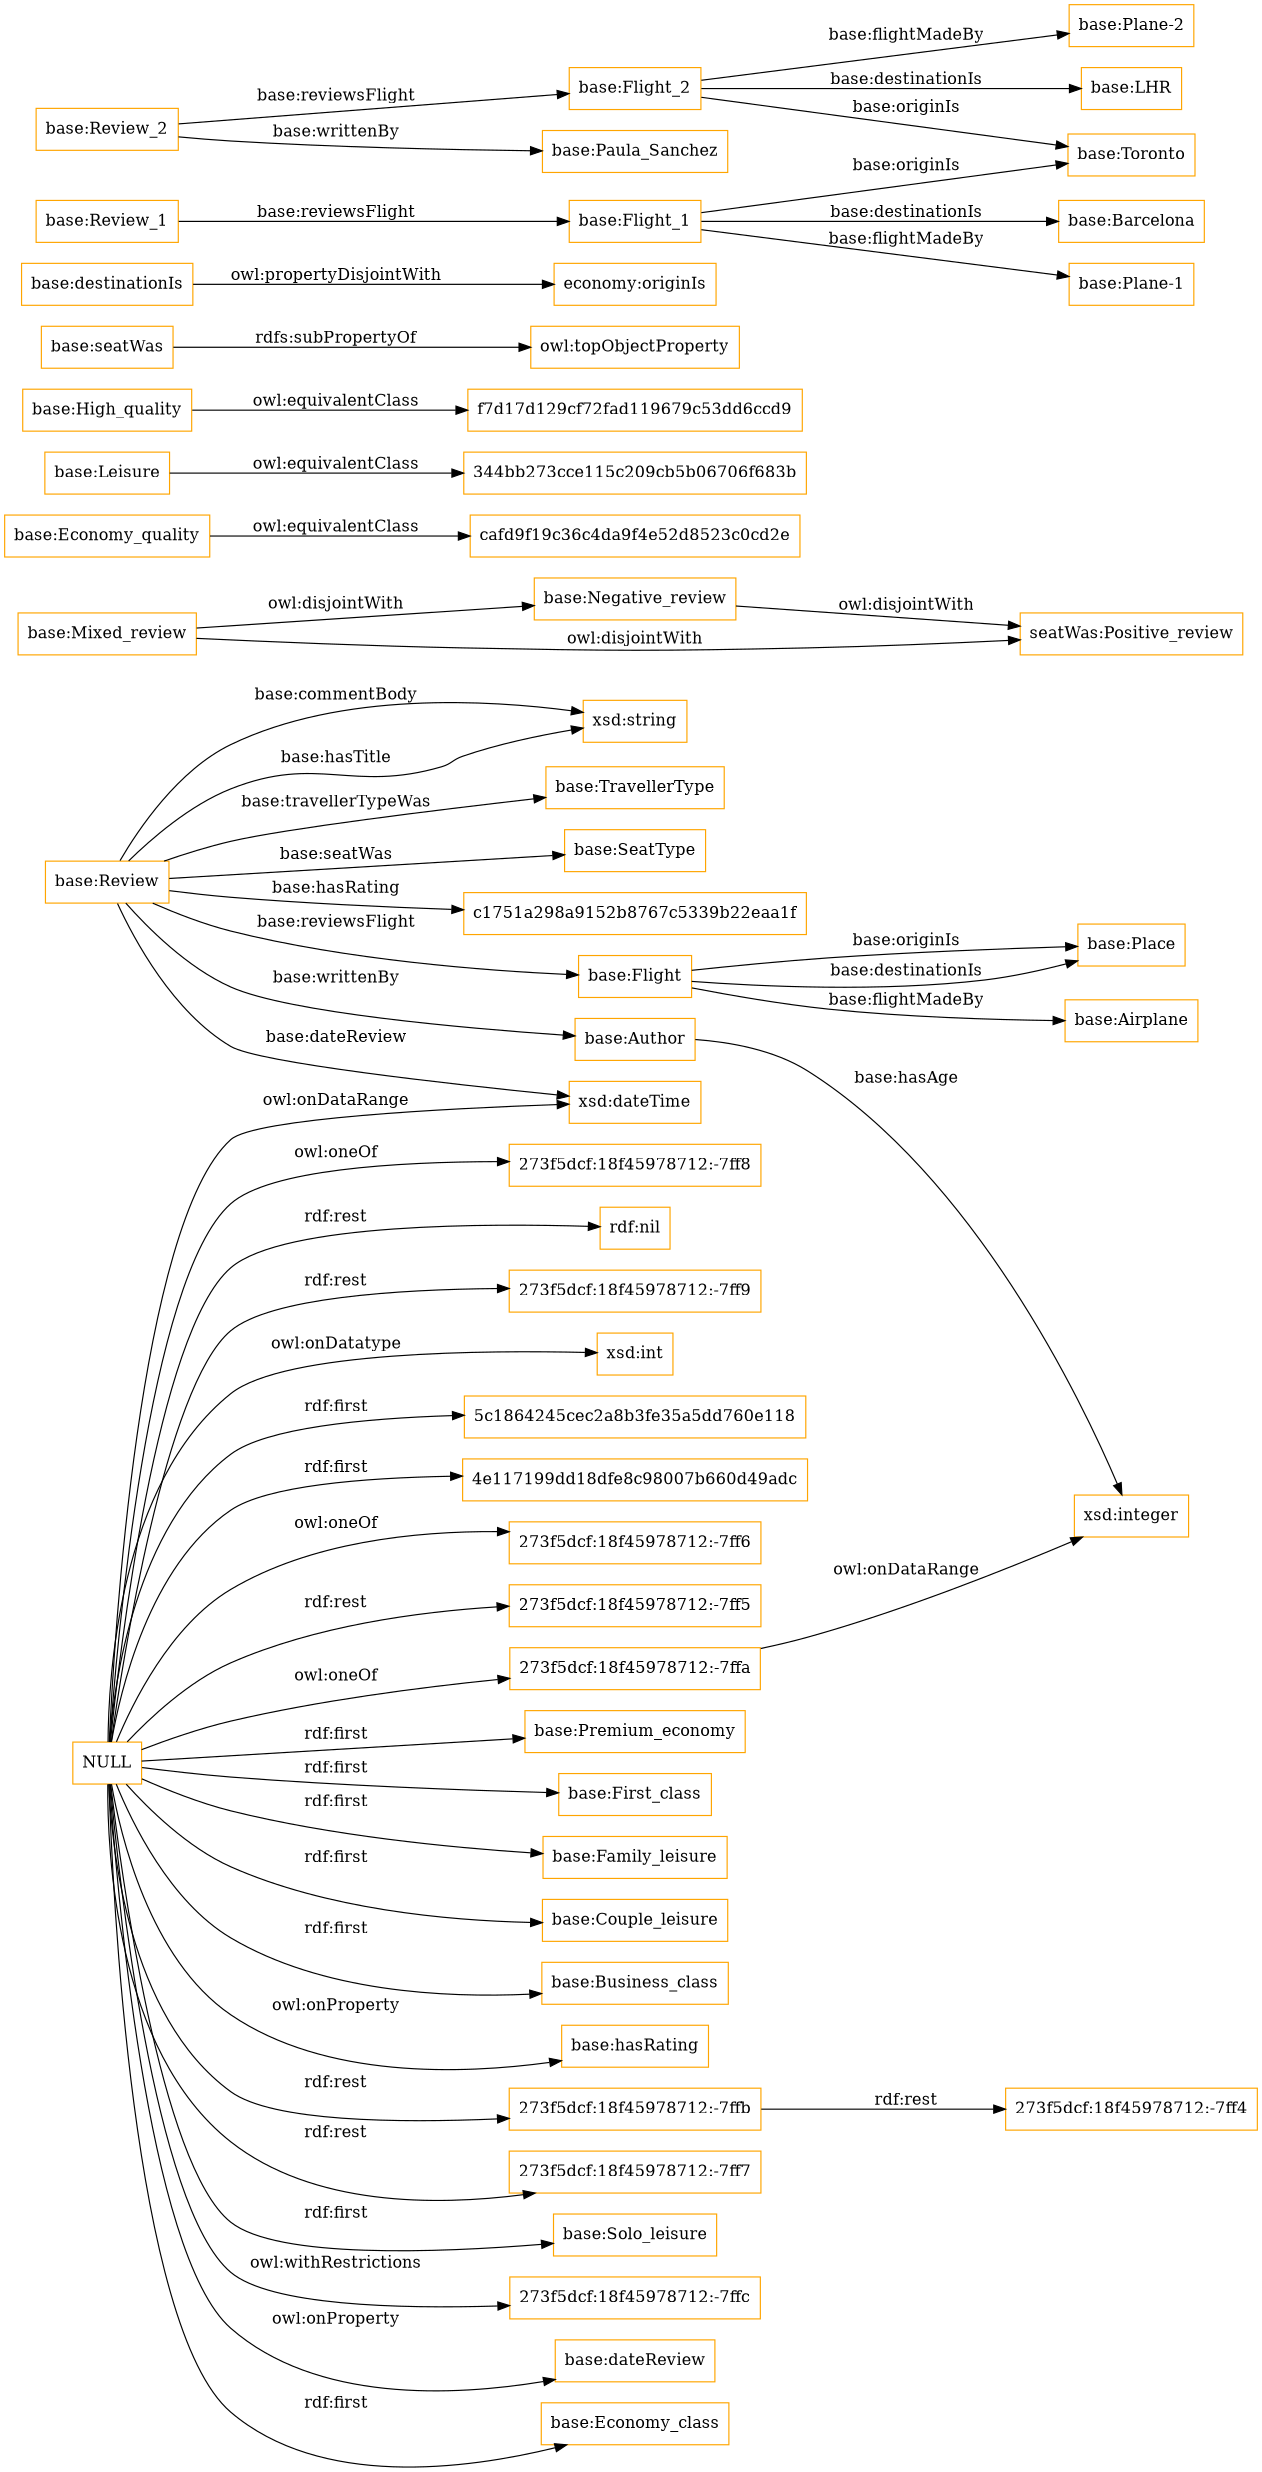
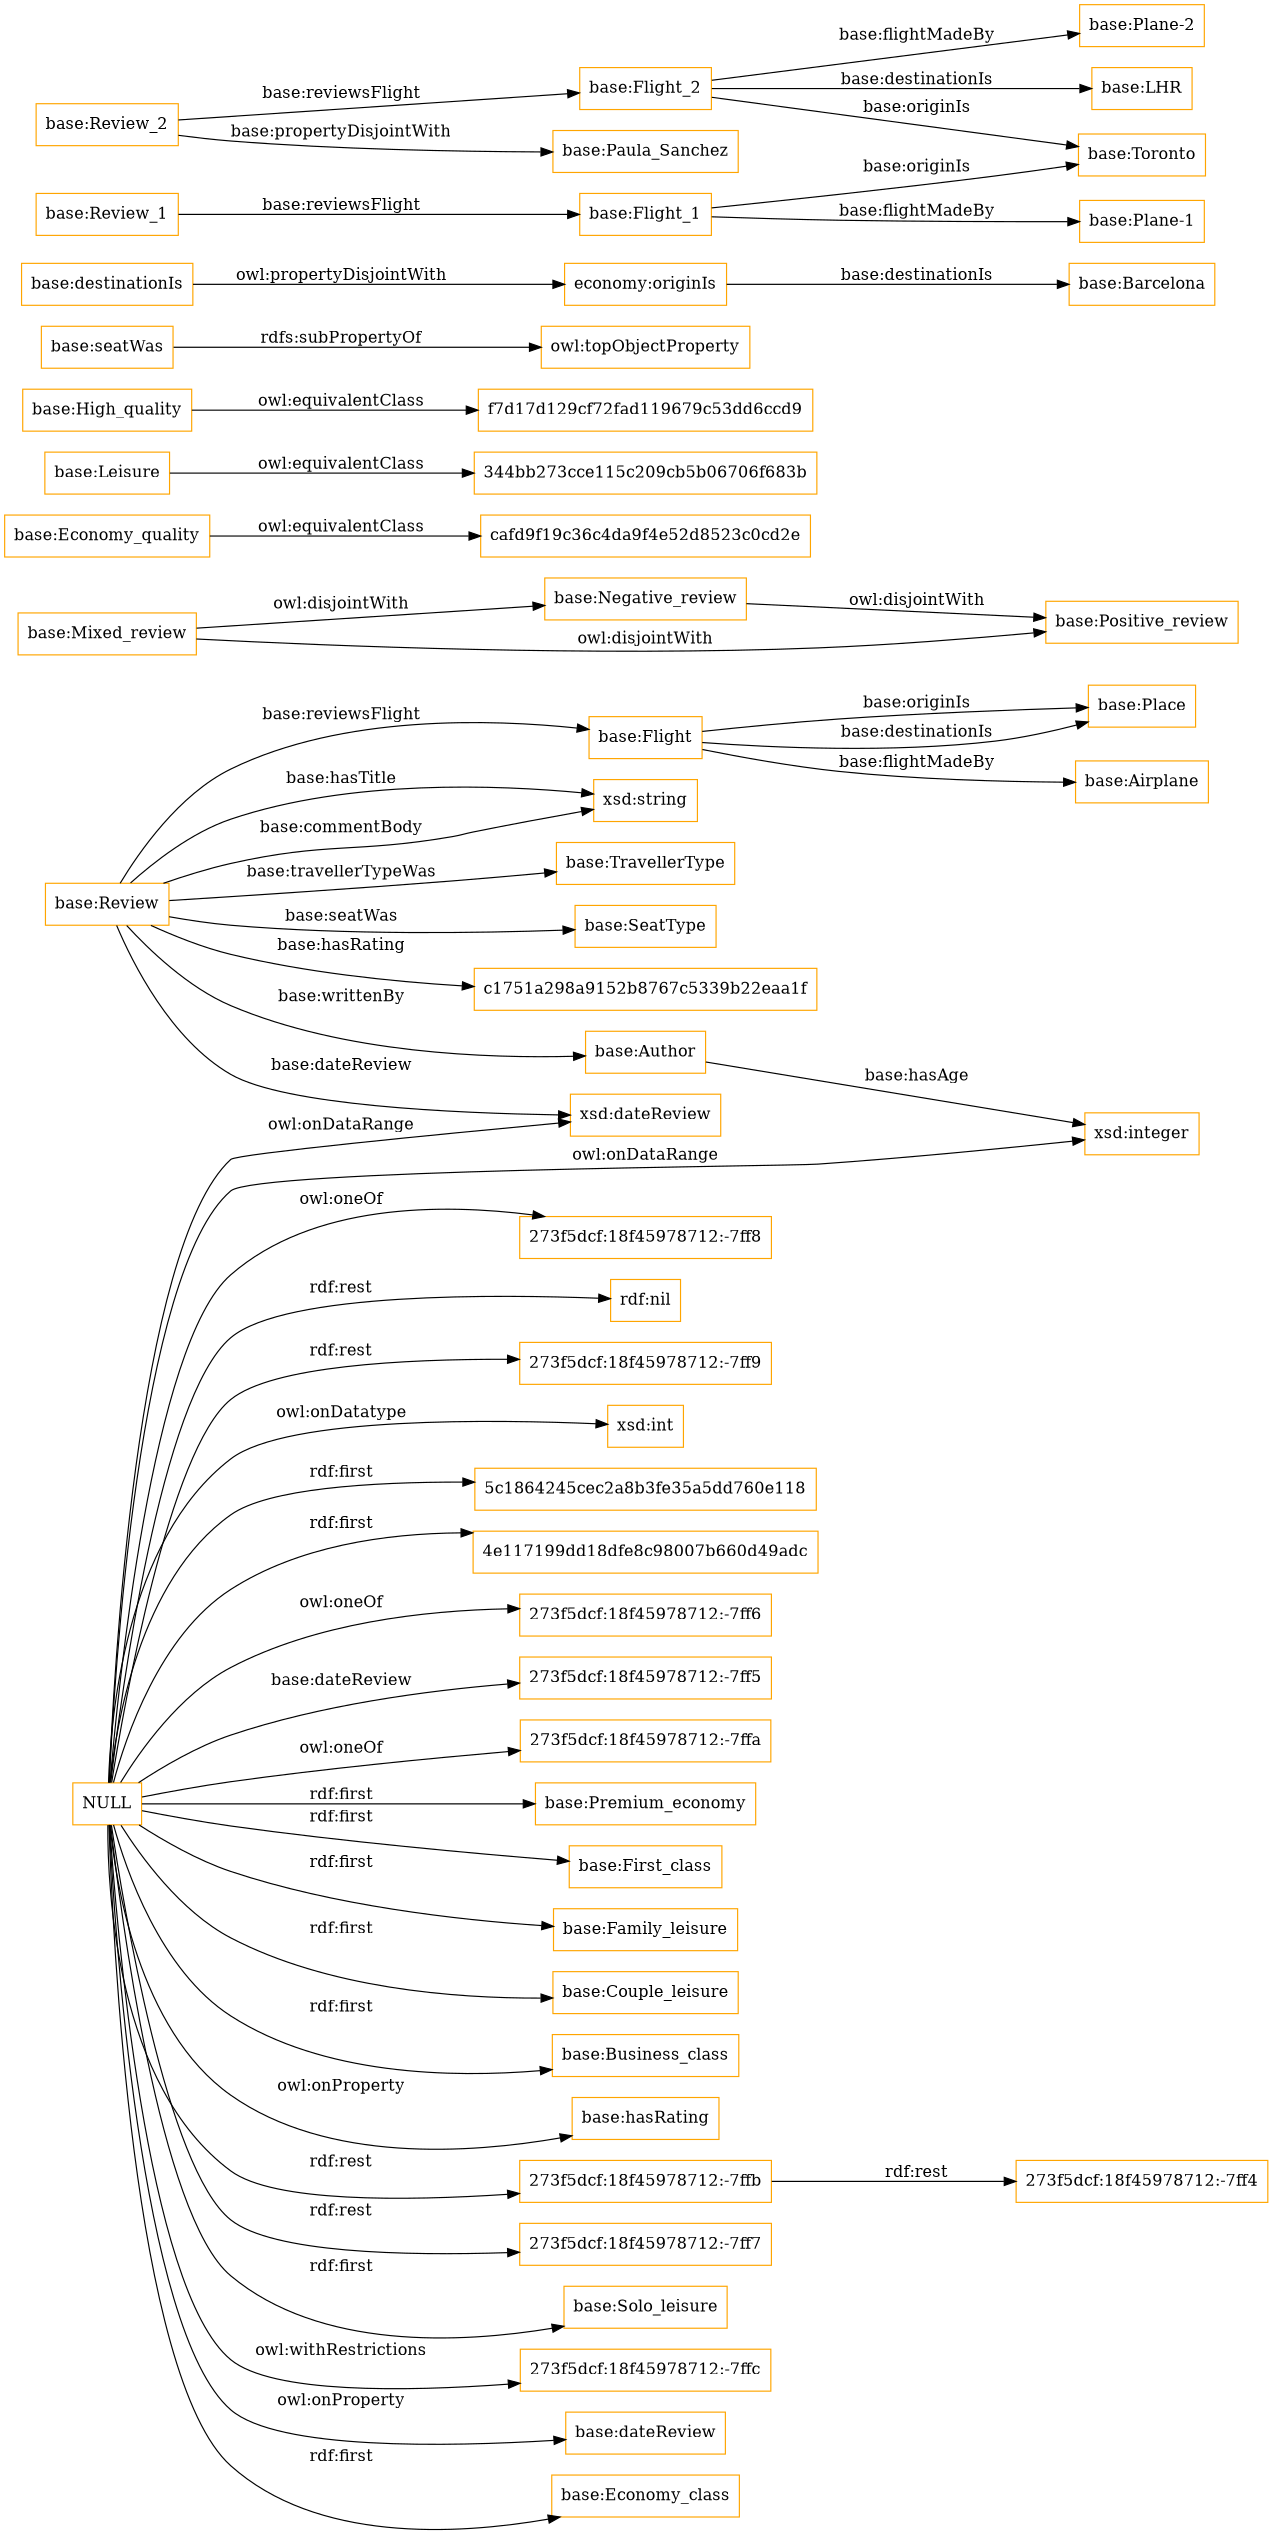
(336, 132) -> (341, 132)
(874, 221) -> (892, 284)
(1131, 634) -> (1142, 622)
(635, 1102) -> (646, 1115)
(918, 1602) -> (346, 1177)
(336, 1603) -> (341, 1681)
